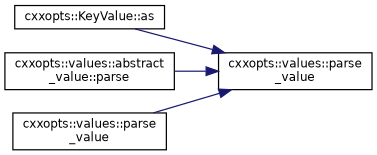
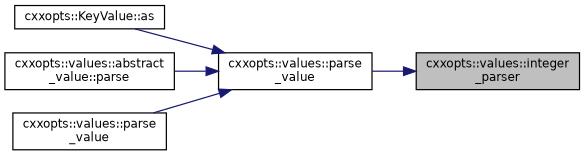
none -> (498, 71)
